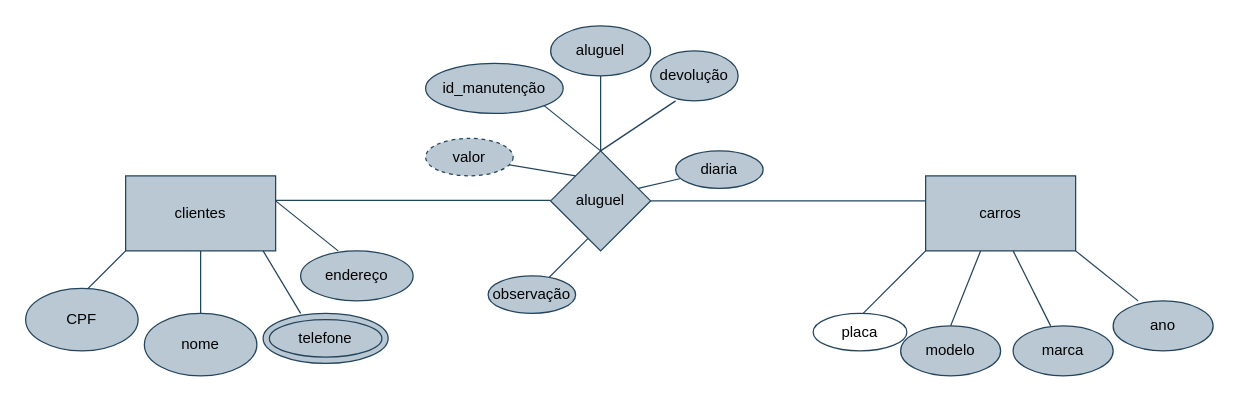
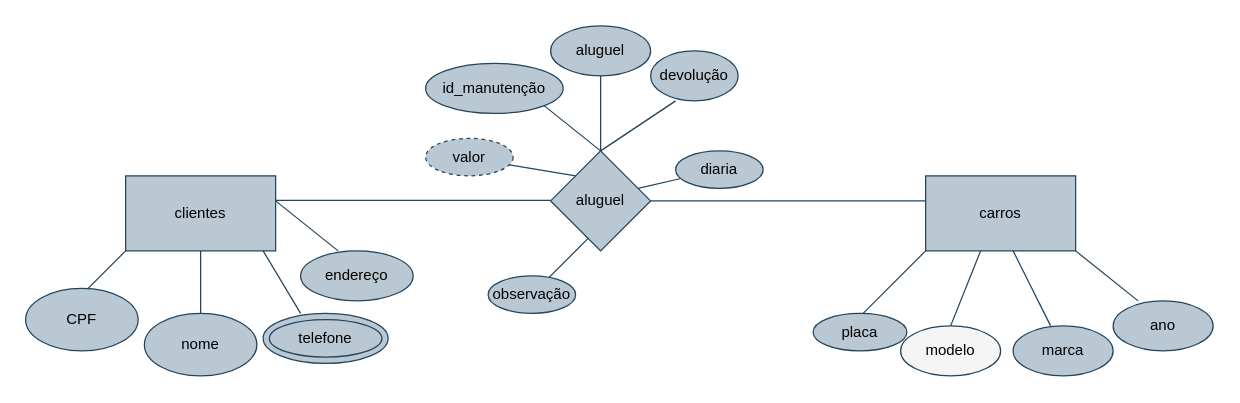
(860, 332) -> (860, 332)
(951, 351) -> (951, 351)
